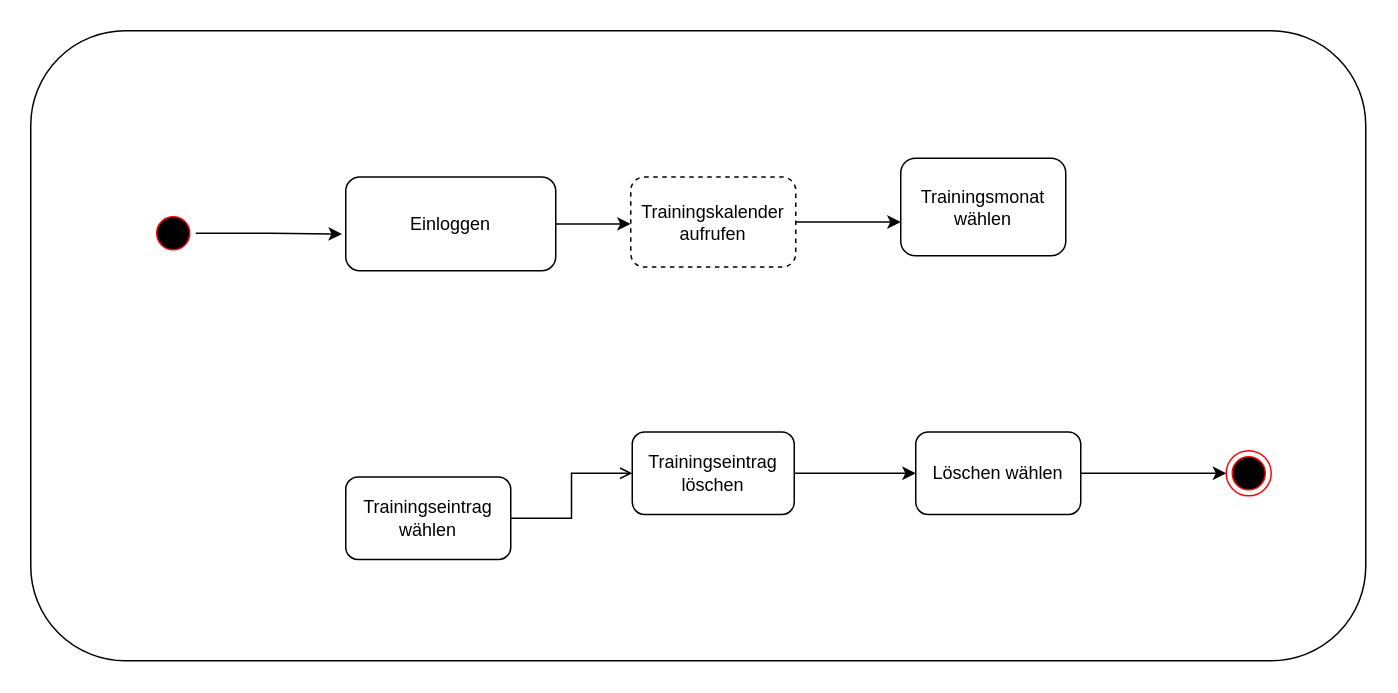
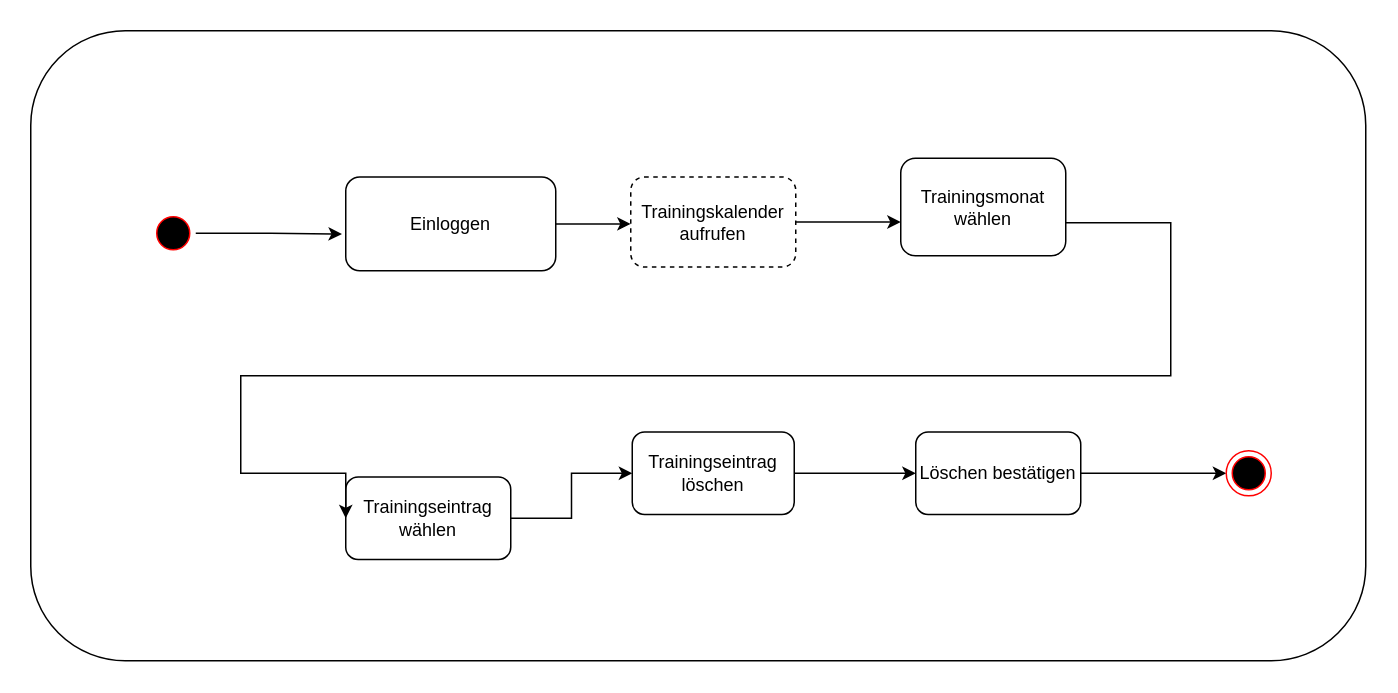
none -> (727, 376)
(623, 473) -> (621, 473)
(998, 473) -> (998, 473)
